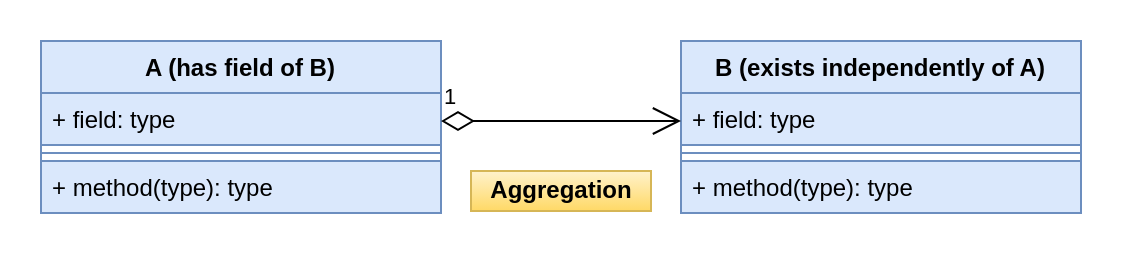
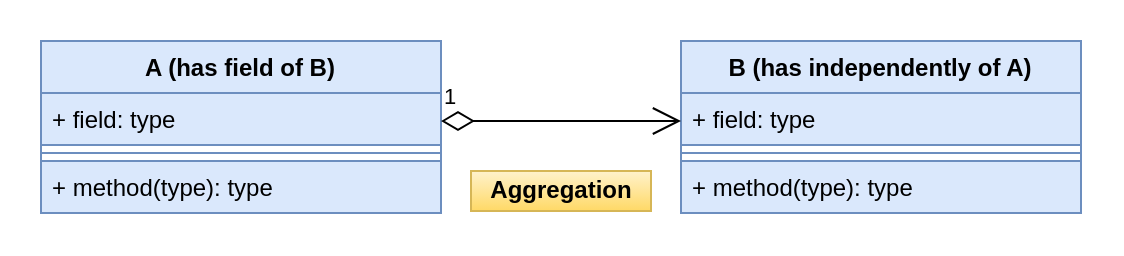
(880, 68) -> (880, 68)
